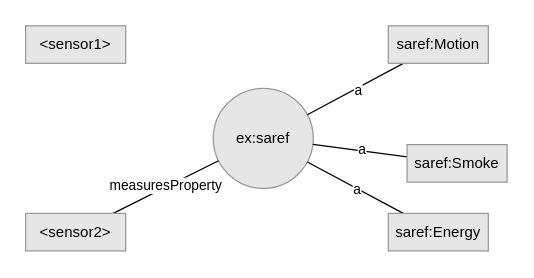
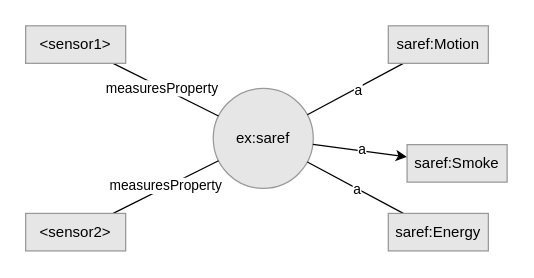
none -> (165, 89)
(400, 156) -> (397, 155)
